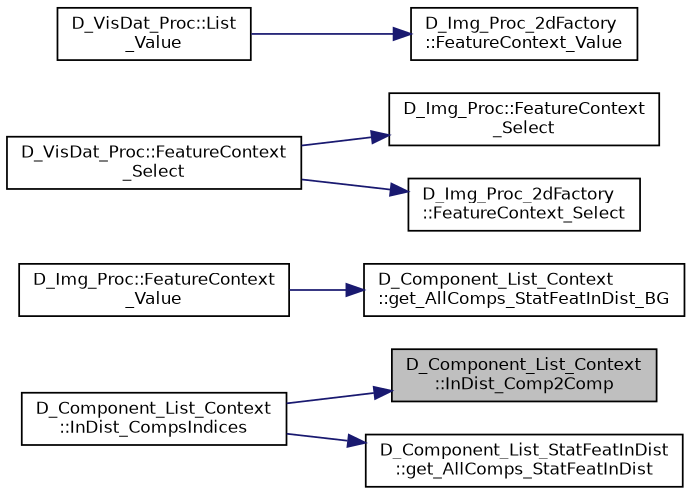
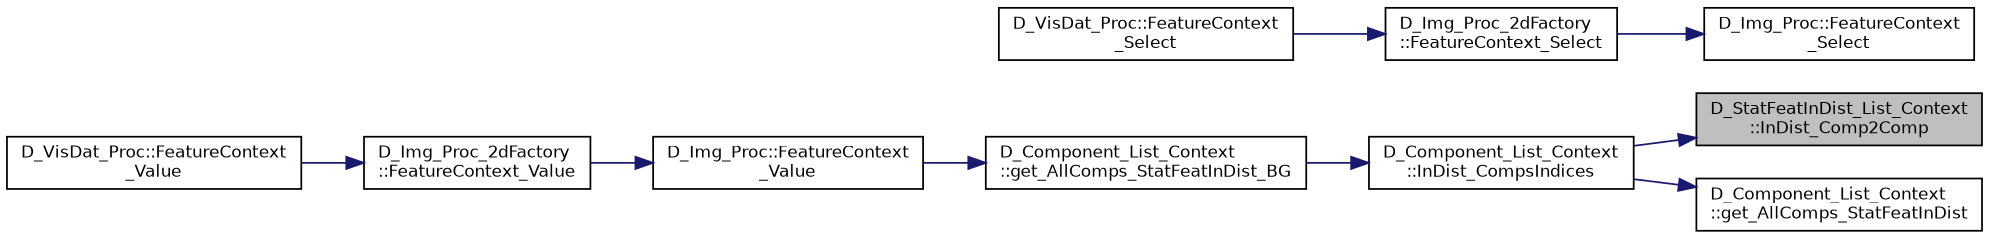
(154, 34) -> (154, 163)
(337, 141) -> (1652, 34)
none -> (613, 163)
none -> (1329, 163)
(524, 375) -> (1839, 119)
(524, 461) -> (1839, 205)
